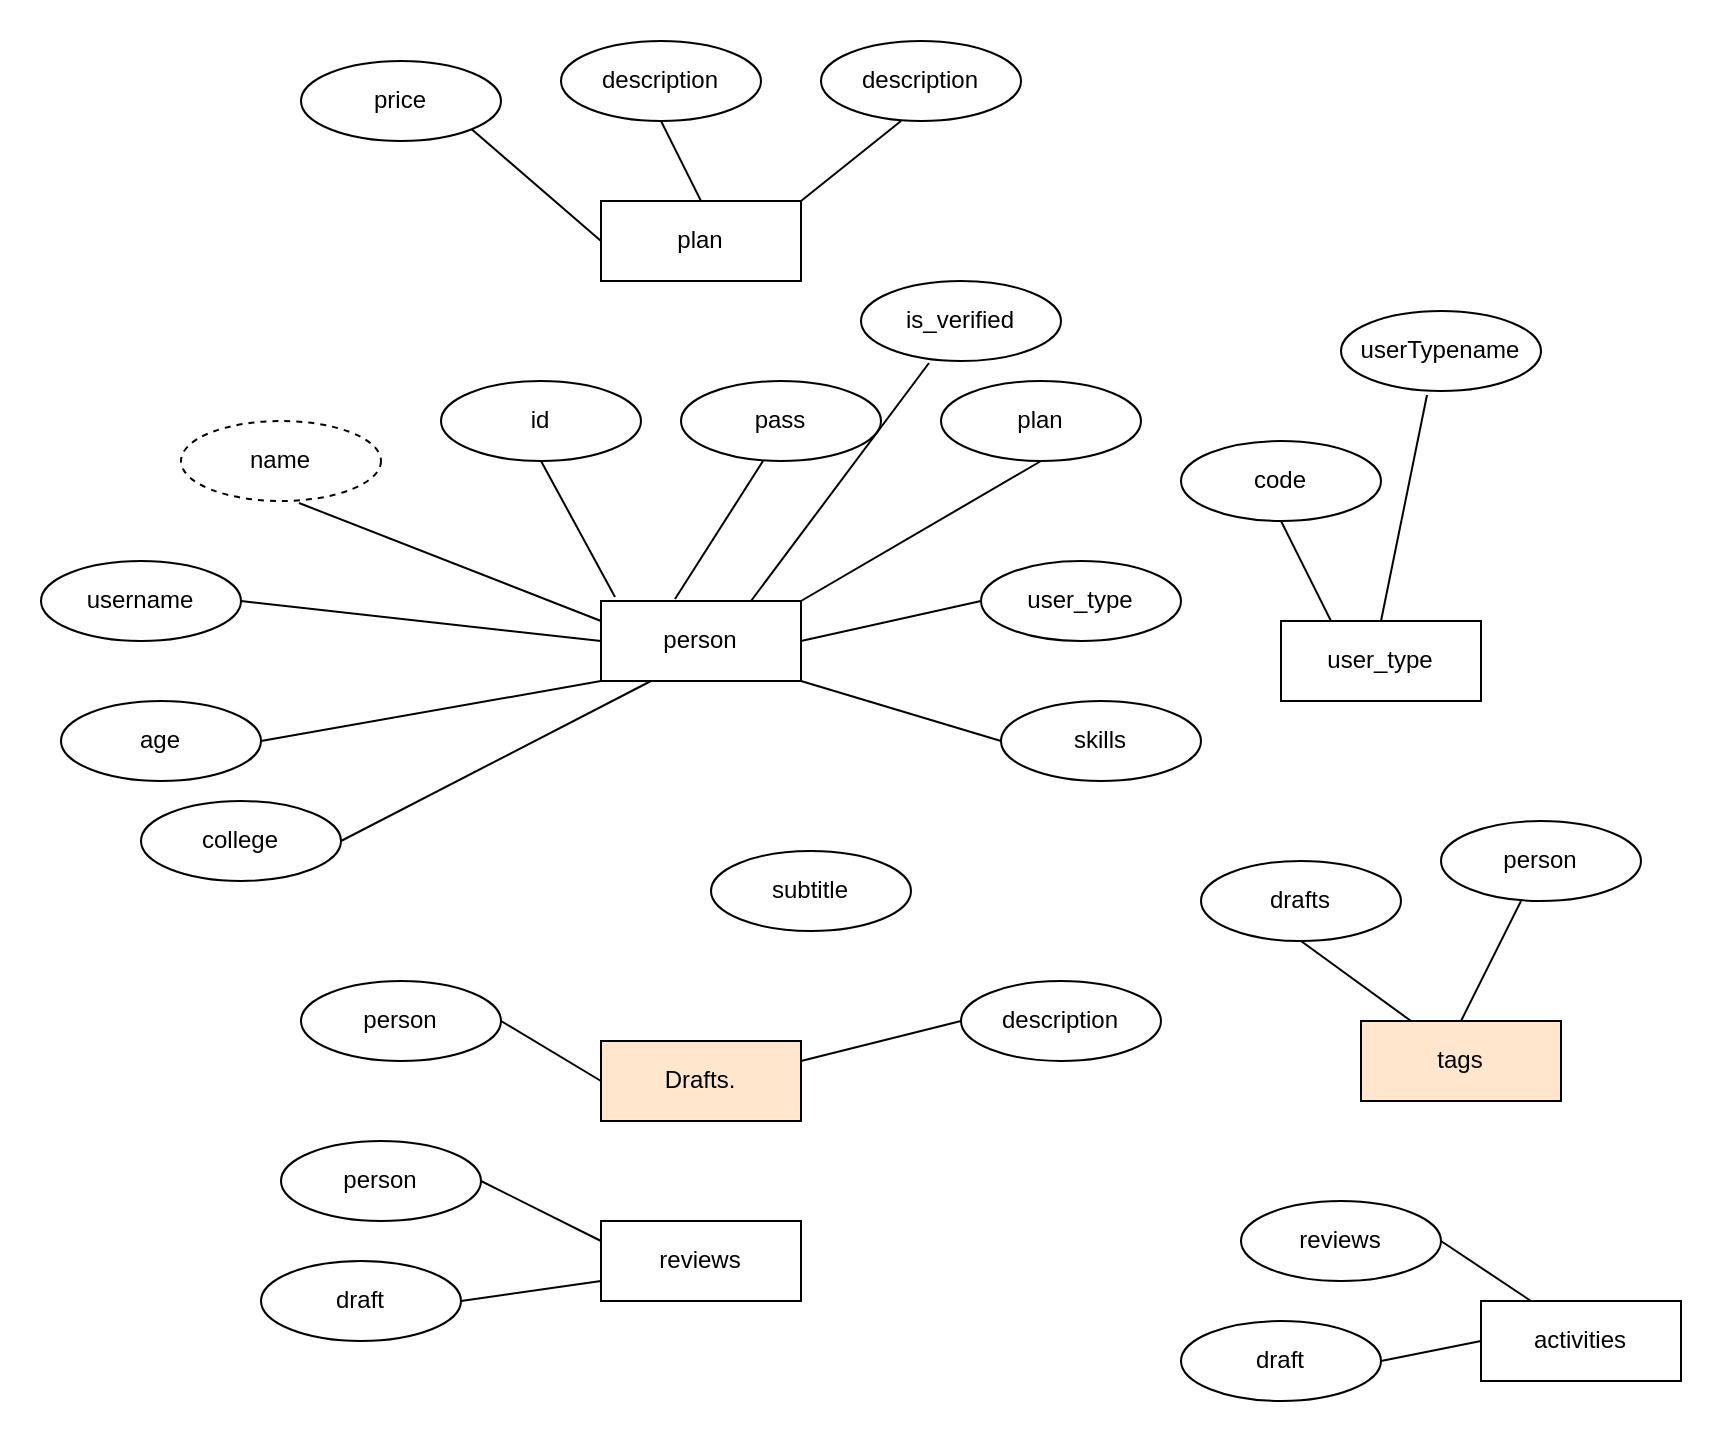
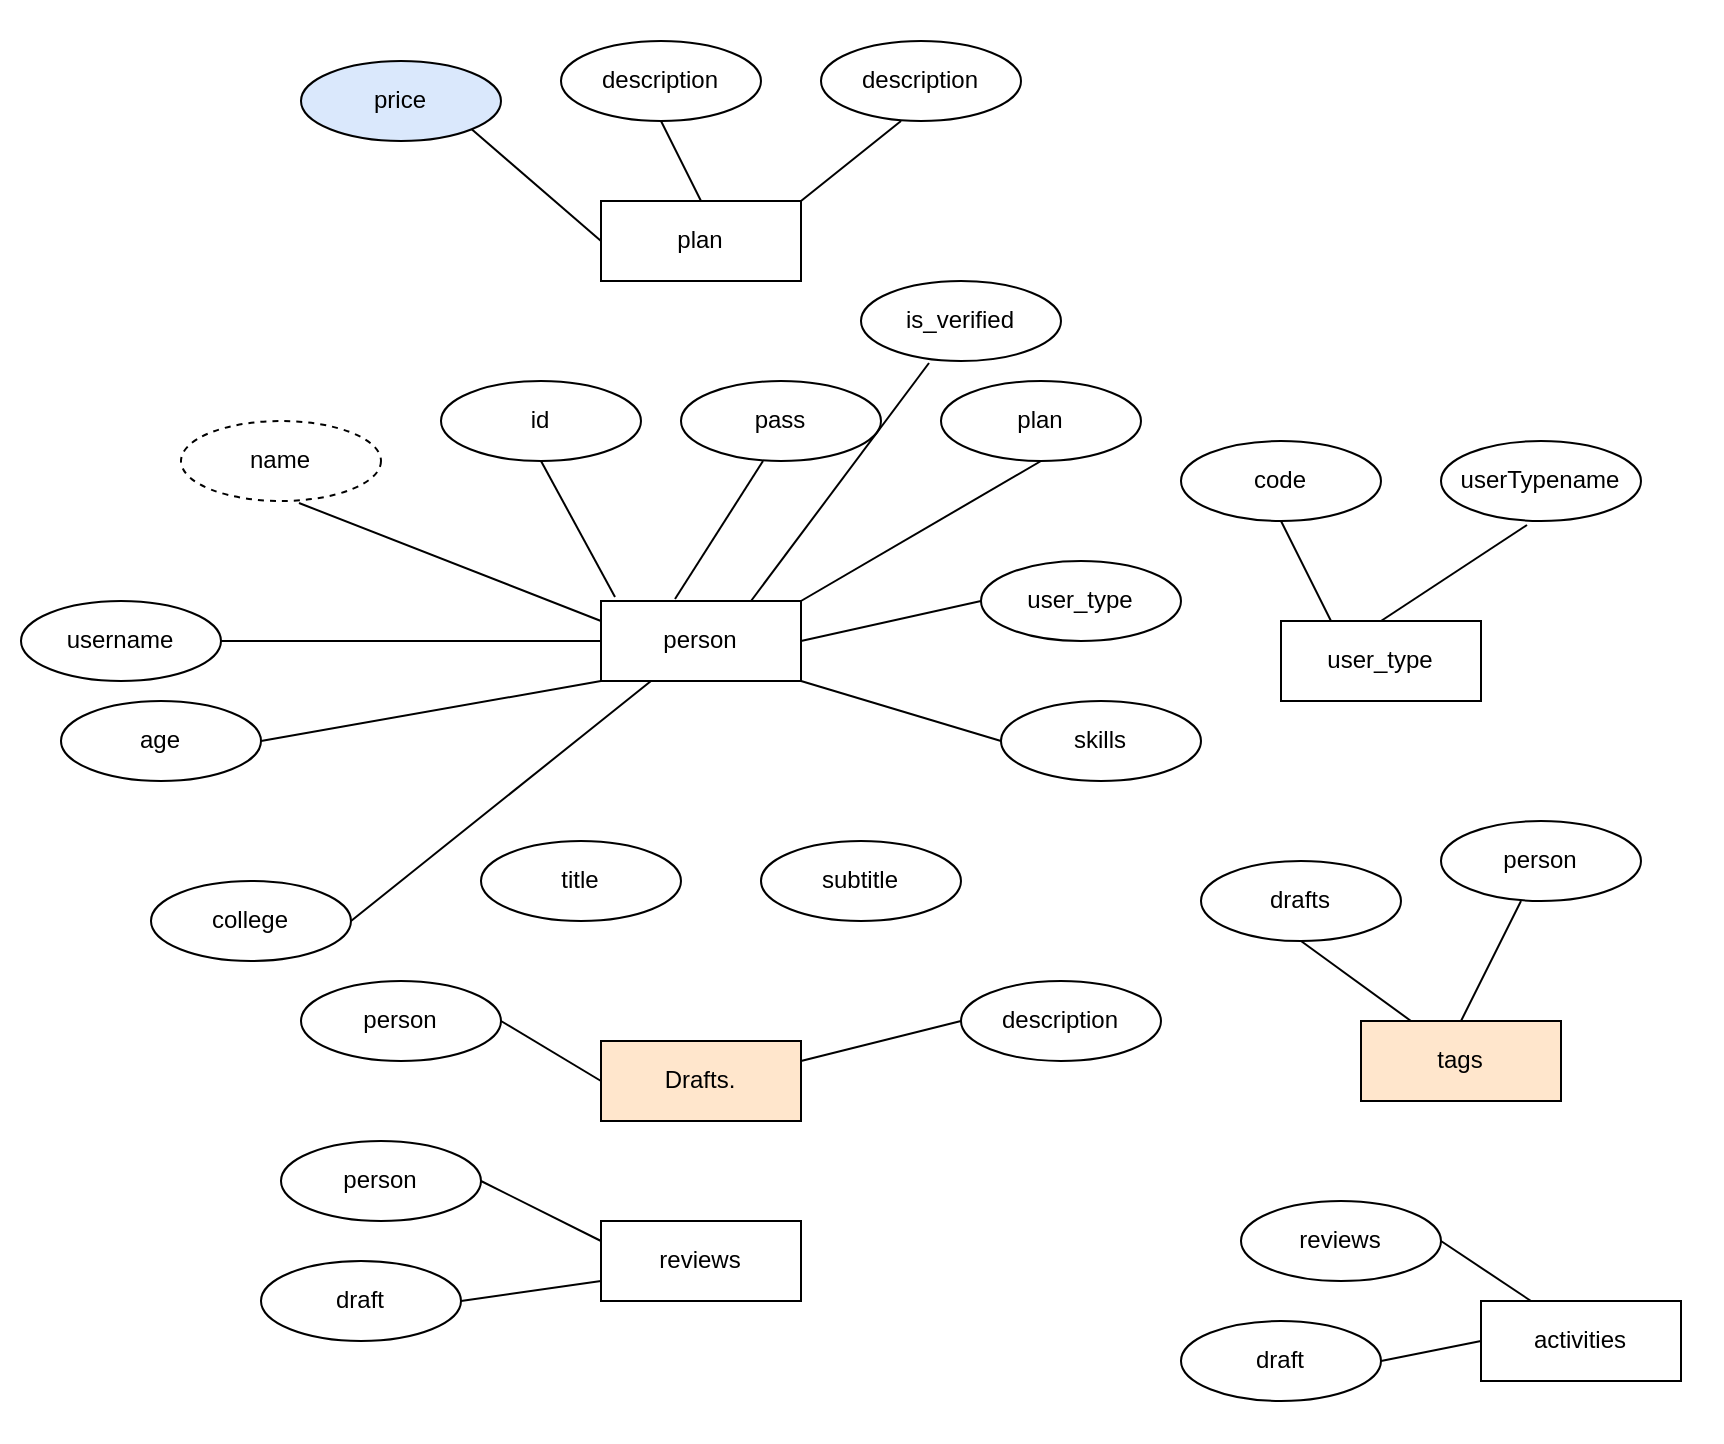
(401, 101) -> (401, 101)
(1441, 351) -> (1541, 481)
(141, 601) -> (121, 641)
(241, 841) -> (251, 921)
none -> (581, 881)
(811, 891) -> (861, 881)
